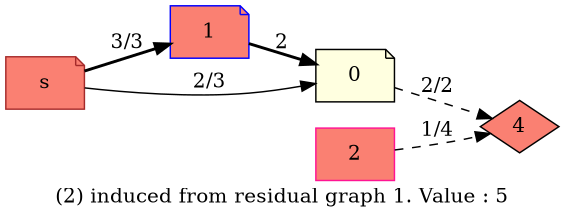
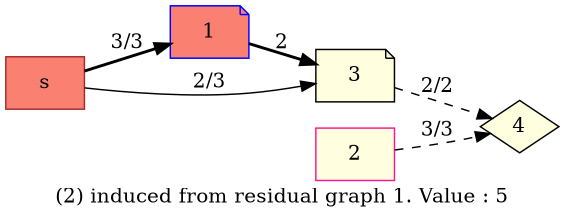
(355, 76) -> (355, 76)
(45, 83) -> (45, 83)
(520, 127) -> (520, 127)
(437, 130) -> (437, 130)
(355, 154) -> (355, 154)
